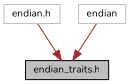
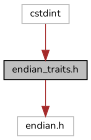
(102, 14) -> (46, 14)
(47, 38) -> (46, 93)
